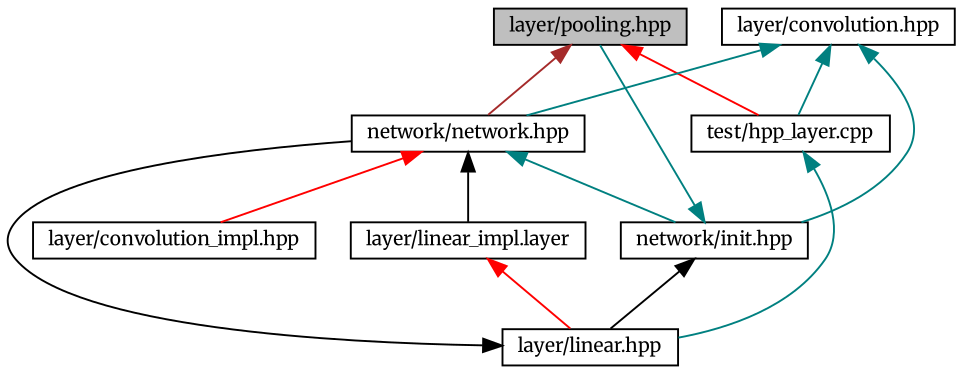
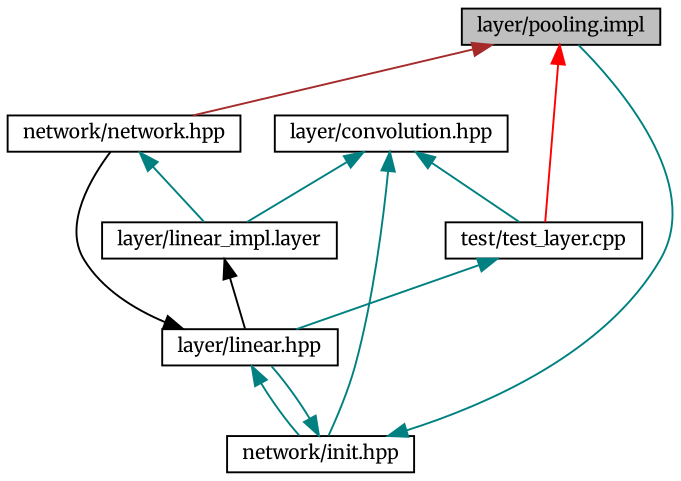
(590, 27) -> (561, 27)
(644, 83) -> (297, 192)
(791, 134) -> (544, 240)
(600, 191) -> (279, 410)
(468, 197) -> (178, 194)
(174, 240) -> none
(536, 300) -> (238, 303)
(645, 300) -> (292, 391)
